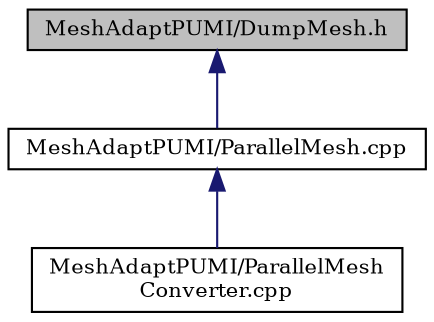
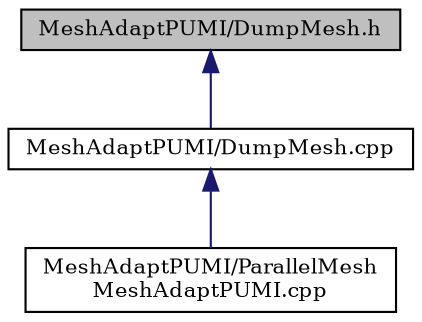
(217, 149) -> (211, 149)
(217, 280) -> (211, 280)
